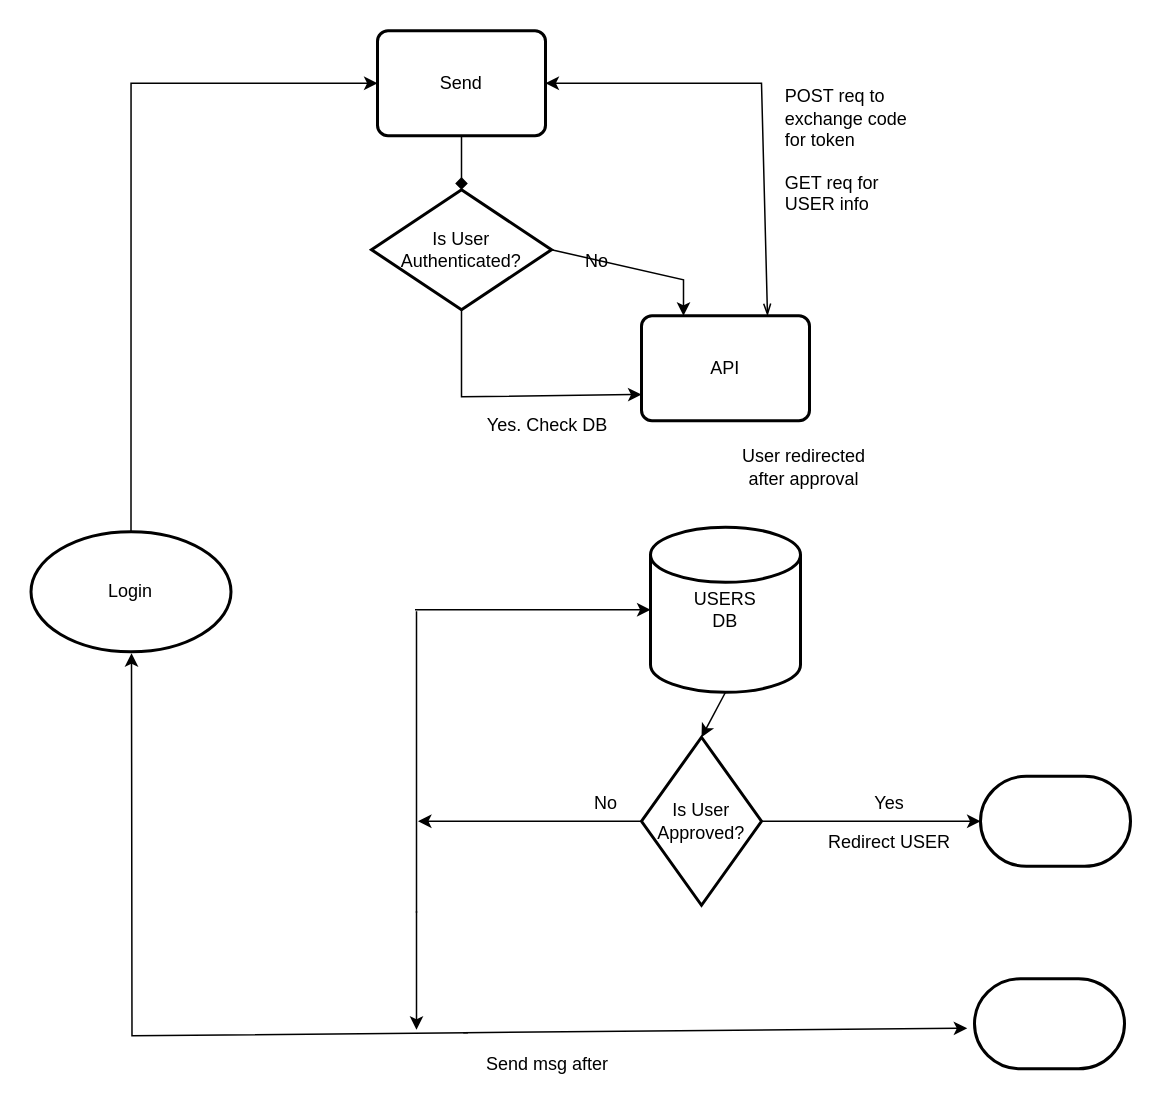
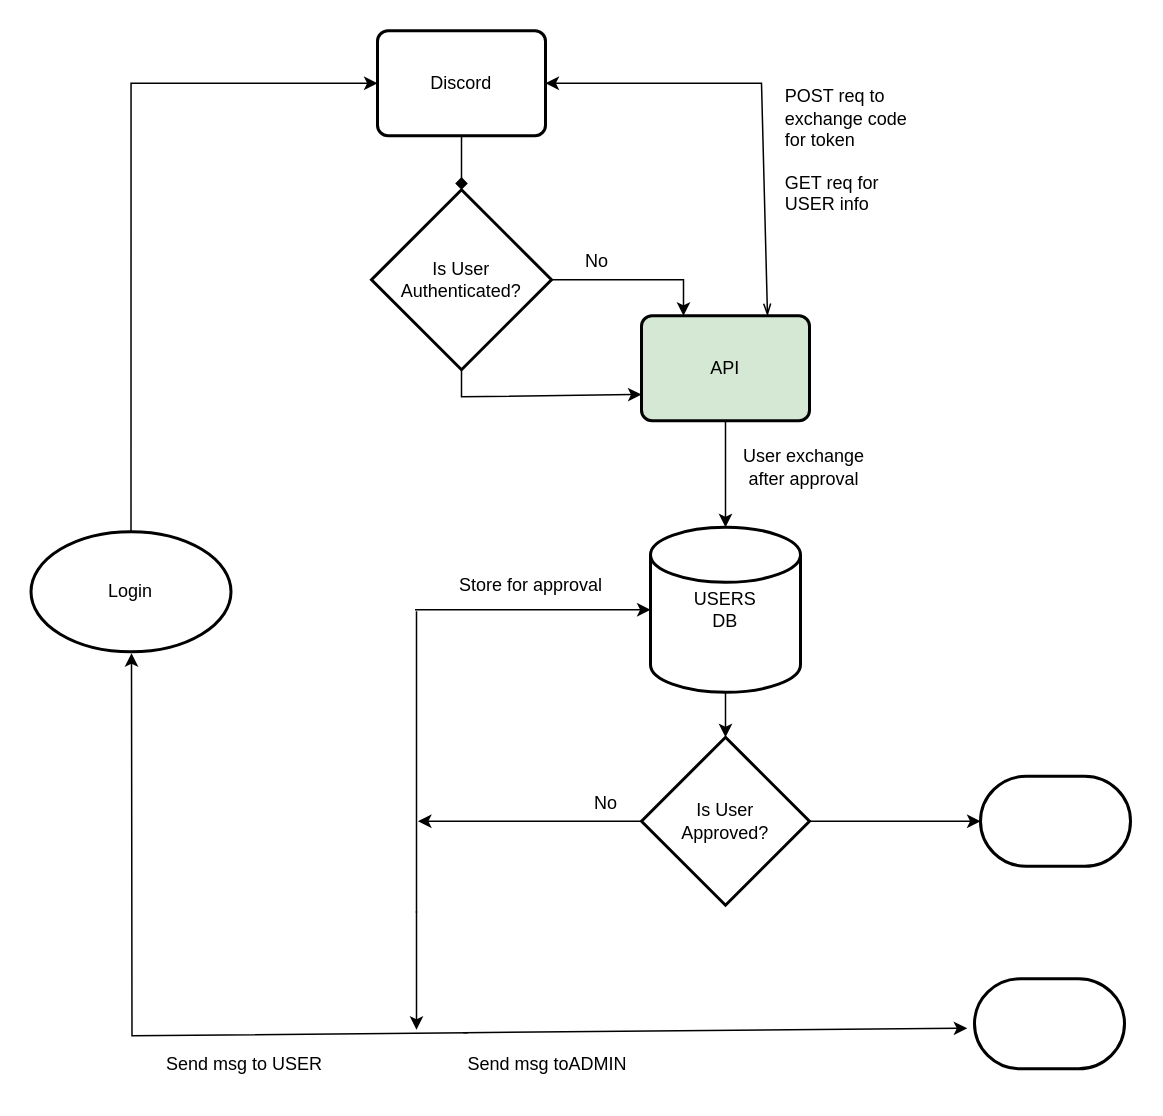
(461, 83) -> (461, 83)
(461, 250) -> (461, 280)
(725, 368) -> (725, 368)
(547, 425) -> none
(804, 467) -> (804, 467)
none -> (725, 469)
none -> (530, 586)
(888, 803) -> none
(701, 821) -> (725, 821)
(888, 842) -> none
none -> (244, 1064)
(548, 1064) -> (548, 1064)
